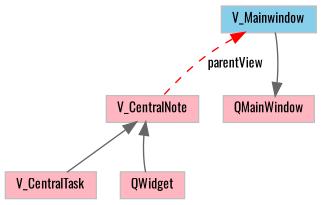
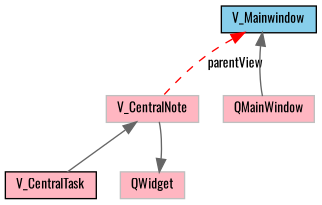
(269, 19) -> (269, 19)
(278, 57) -> (260, 71)
(144, 154) -> (161, 140)
(51, 185) -> (51, 185)
